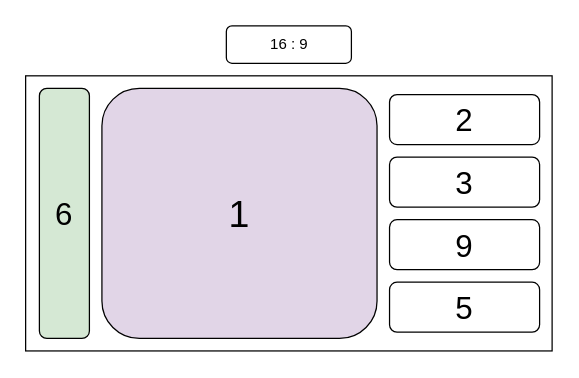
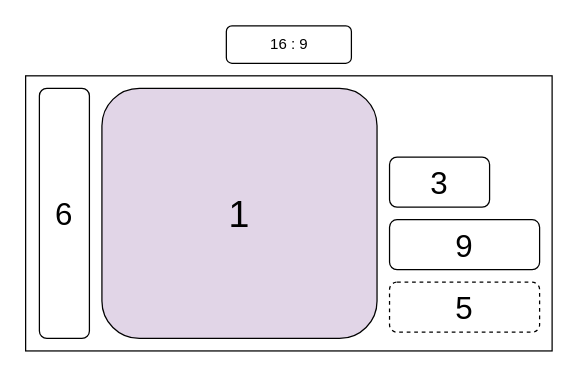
(464, 119) -> none
(464, 182) -> (439, 182)
(64, 213) -> (64, 213)
(464, 307) -> (464, 307)
